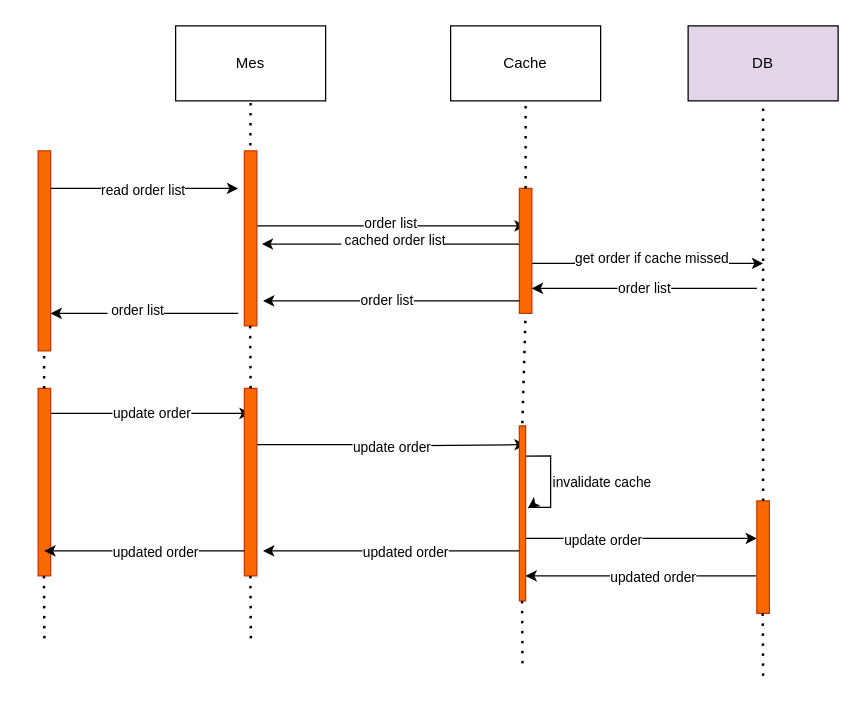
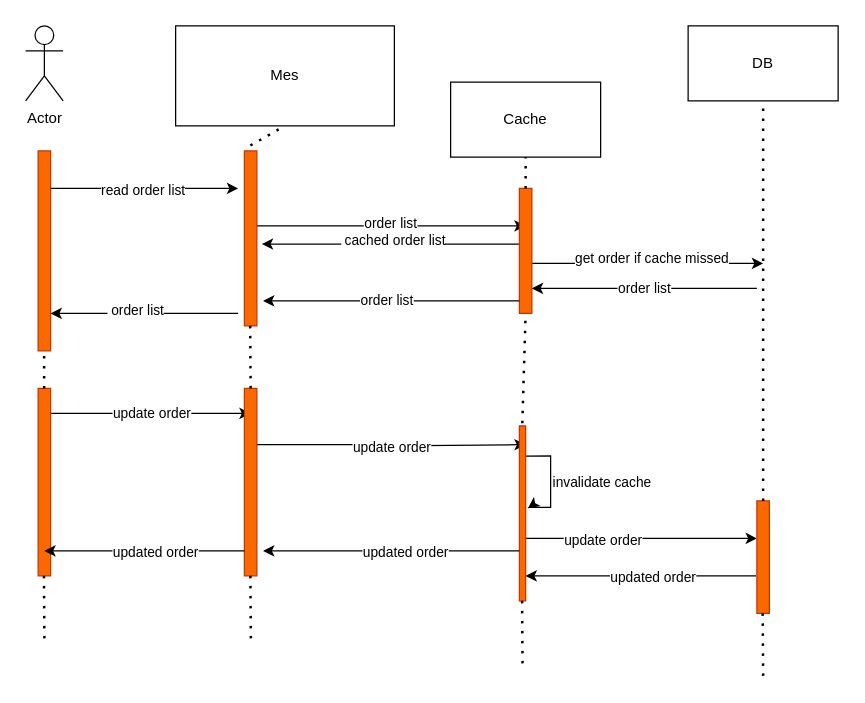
none -> (44, 63)
(251, 63) -> (285, 76)
(526, 63) -> (526, 119)
(763, 63) -> (763, 63)
